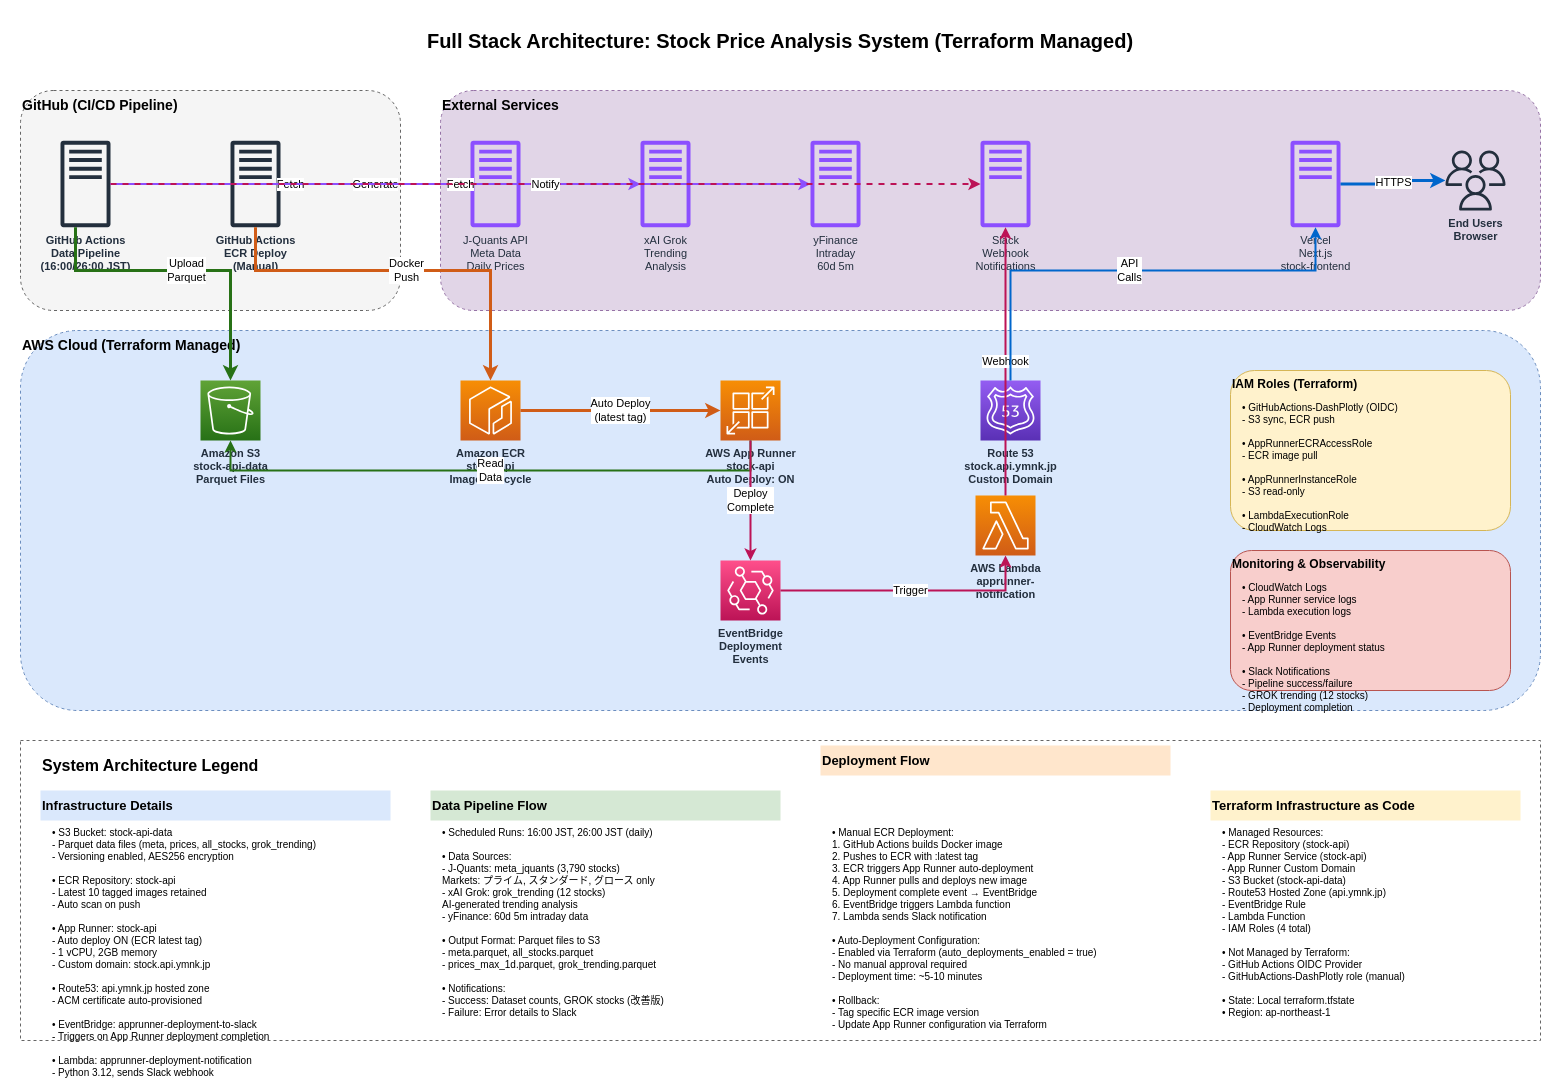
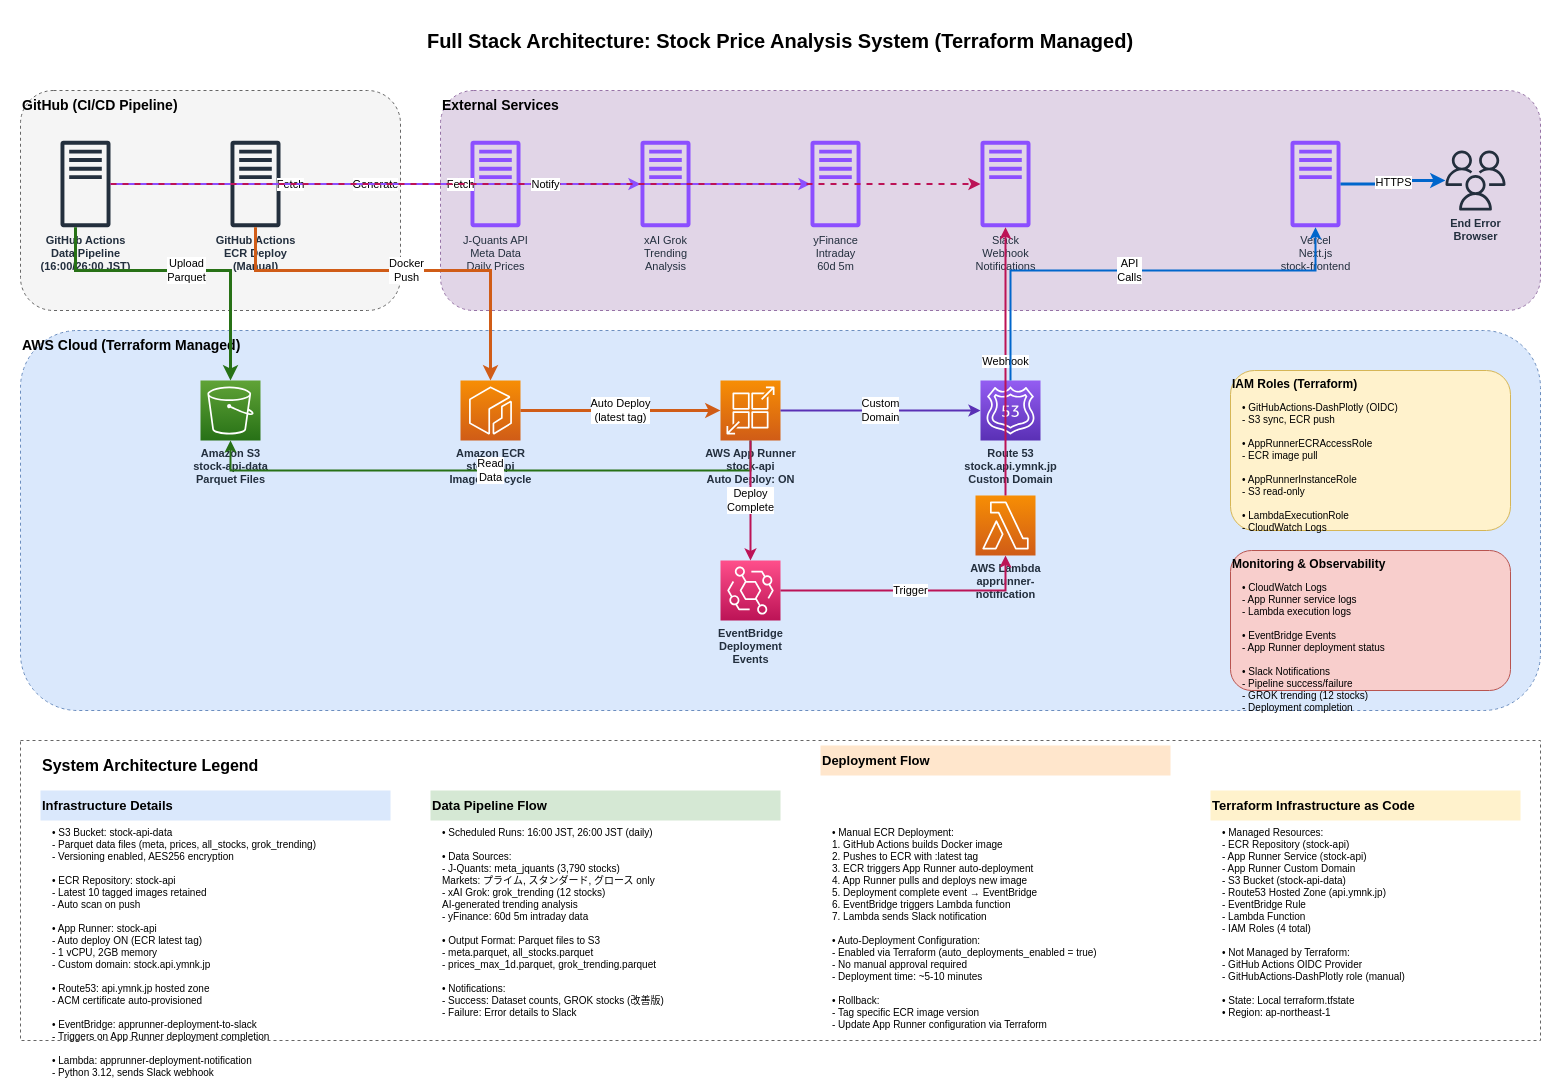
(1476, 231) -> (1476, 231)
none -> (822, 411)
